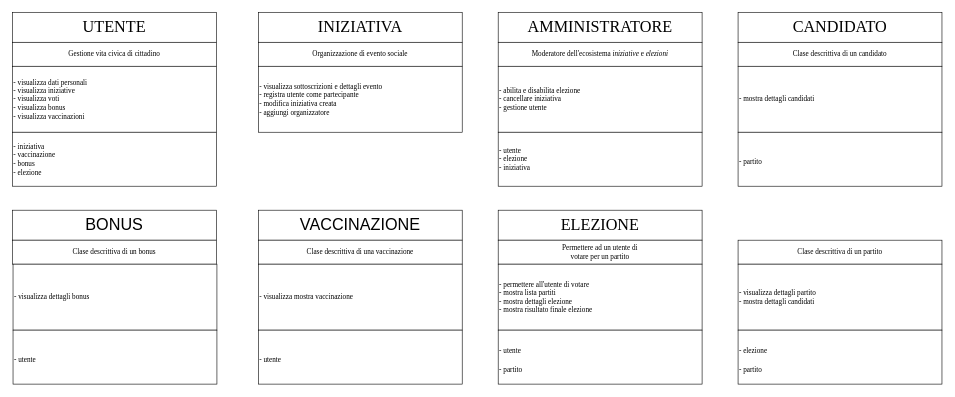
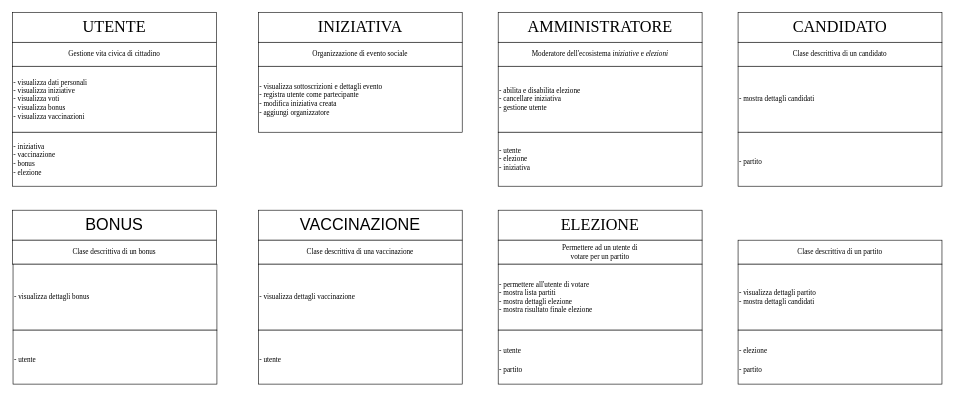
(317, 297) -> (319, 297)
